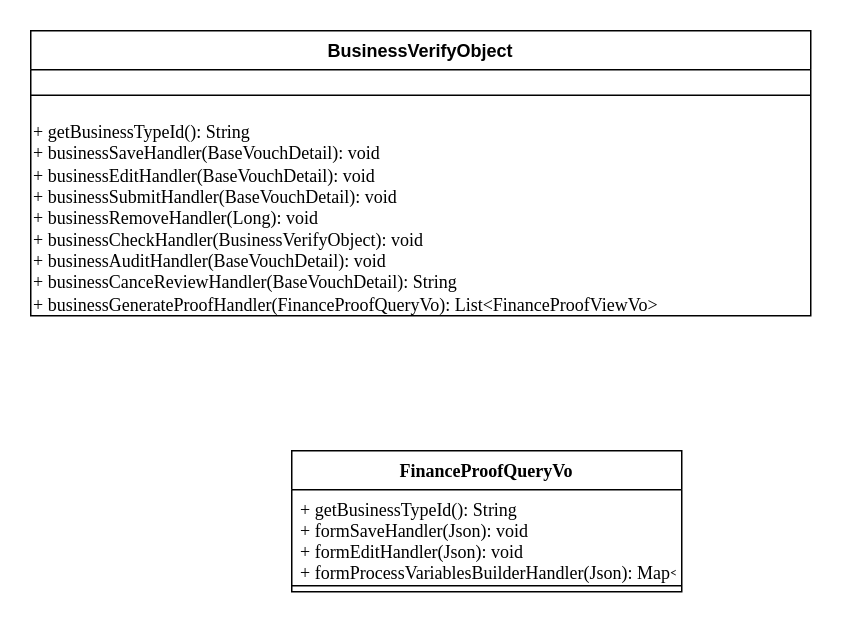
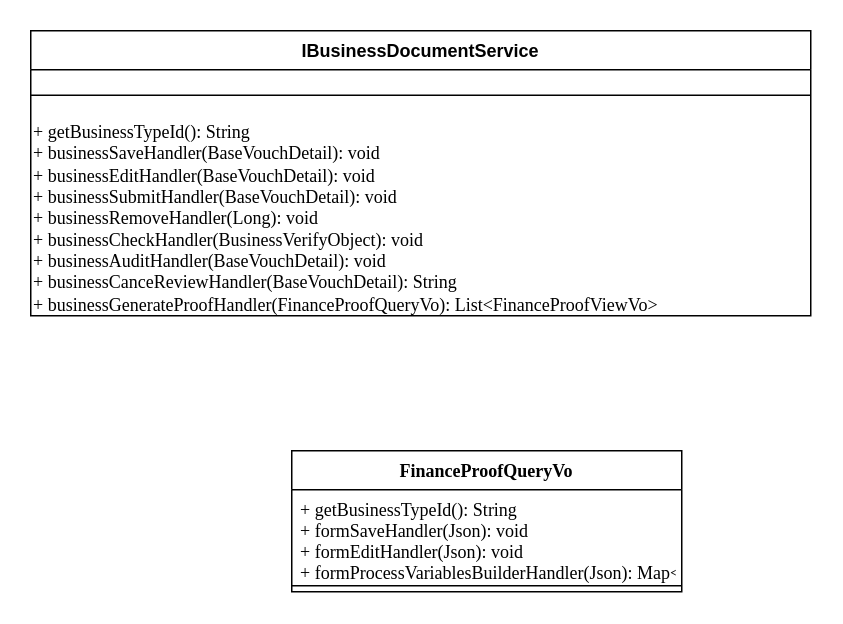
(420, 51) -> (420, 51)
